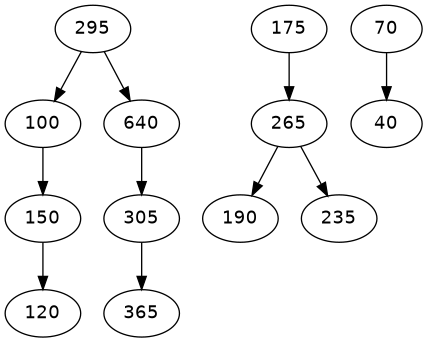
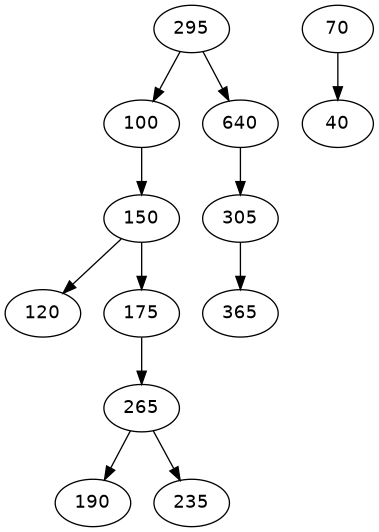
none -> (142, 260)
